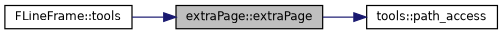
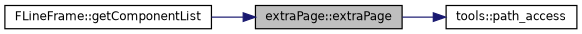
(68, 17) -> (108, 17)
